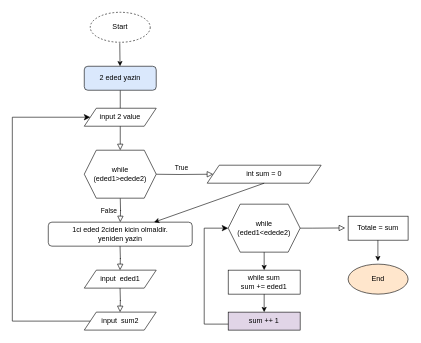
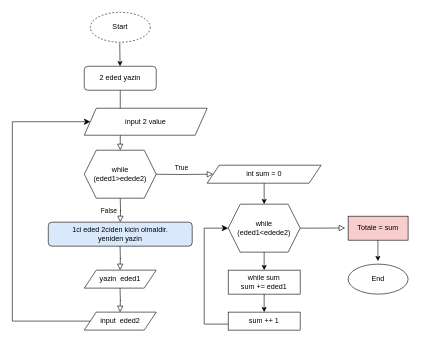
(120, 78) -> (120, 78)
(120, 117) -> (146, 122)
(211, 202) -> (264, 198)
(378, 228) -> (378, 228)
(120, 234) -> (120, 234)
(120, 279) -> (120, 279)
(378, 279) -> (378, 279)
(120, 321) -> (120, 321)
(264, 321) -> (264, 321)
